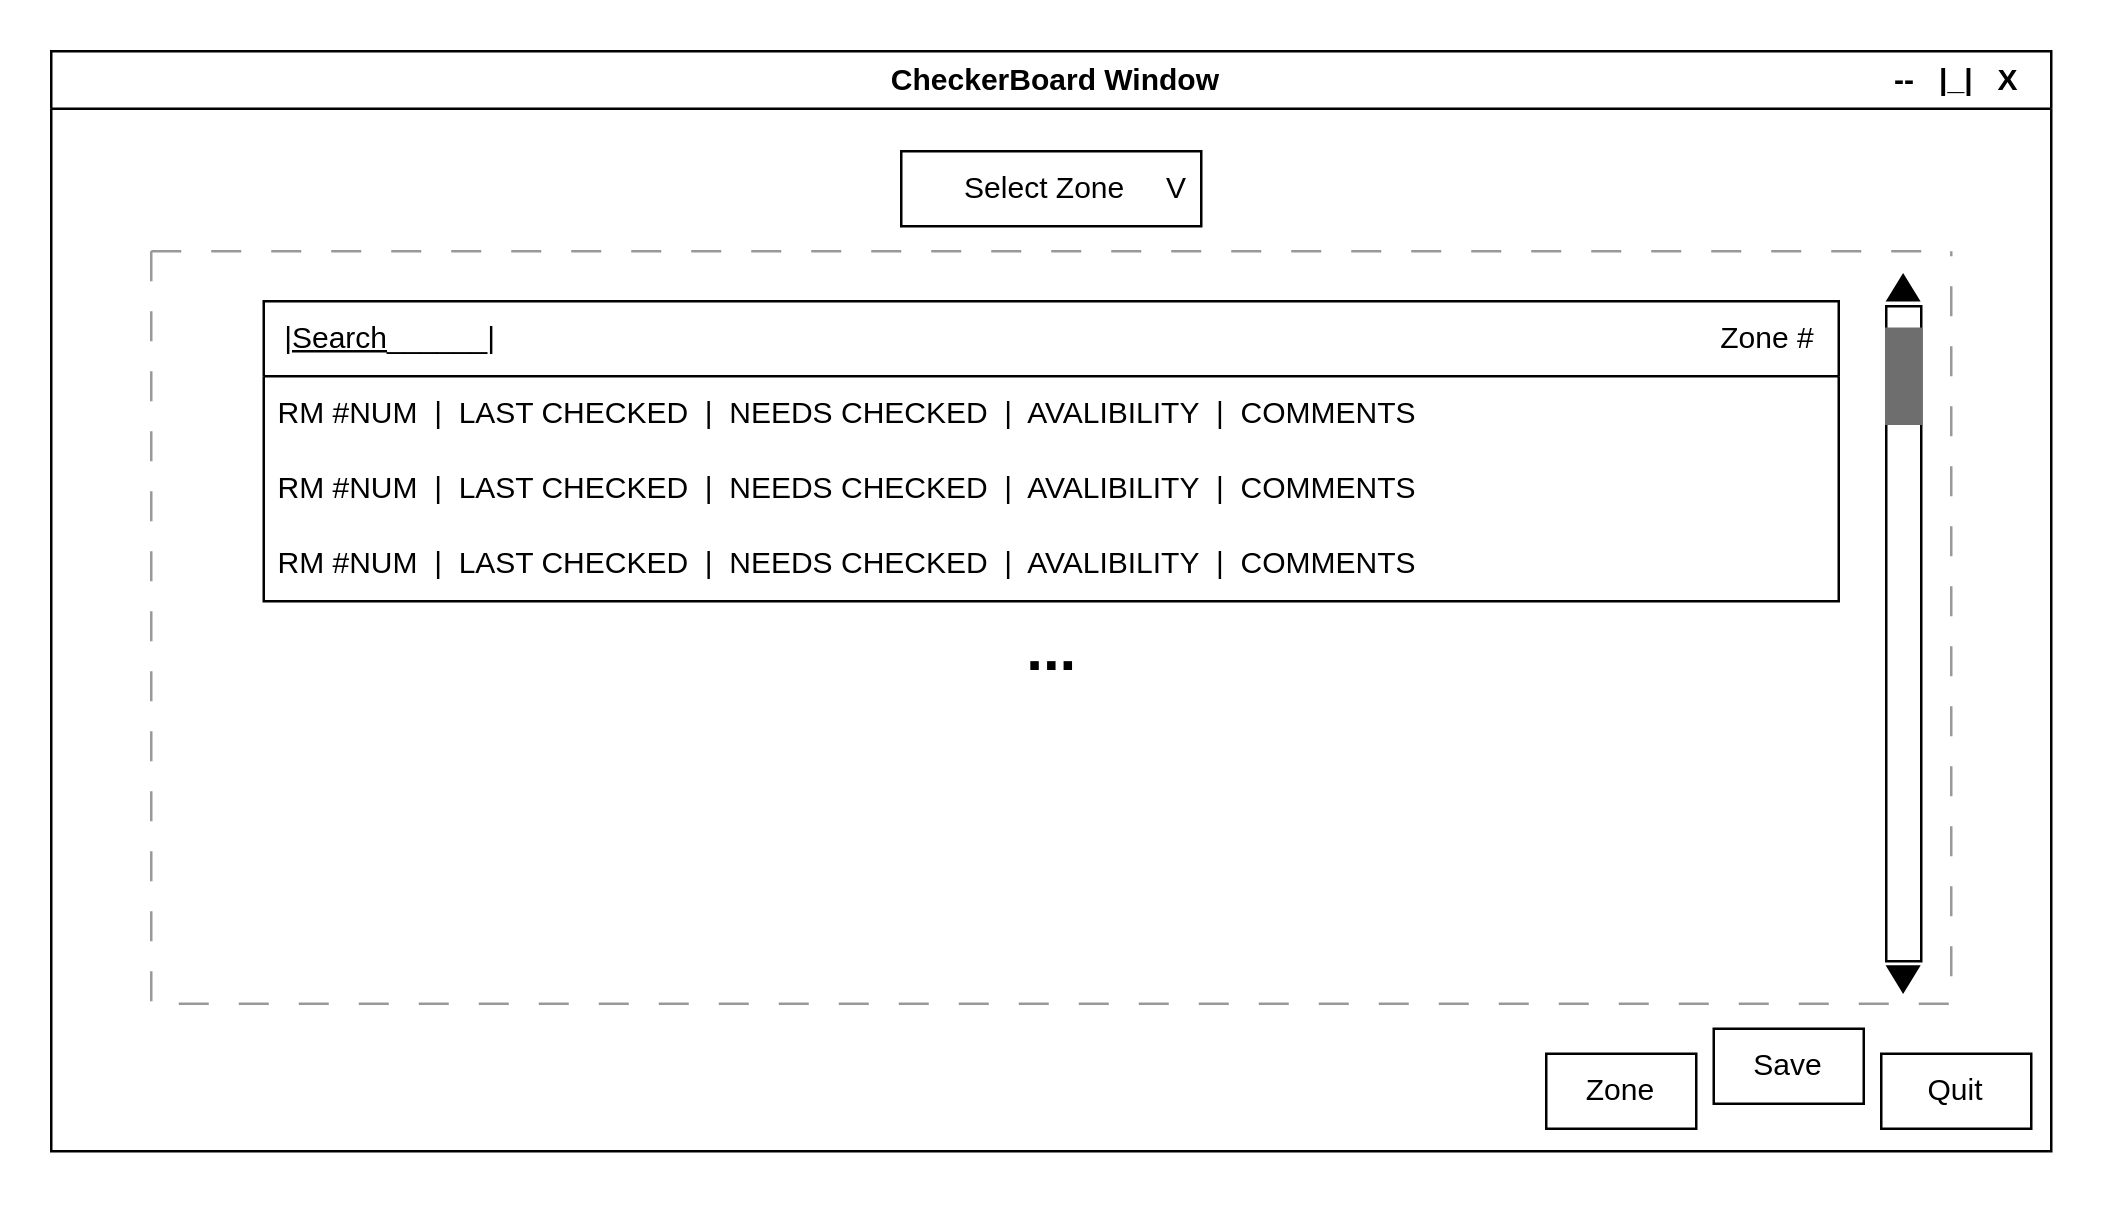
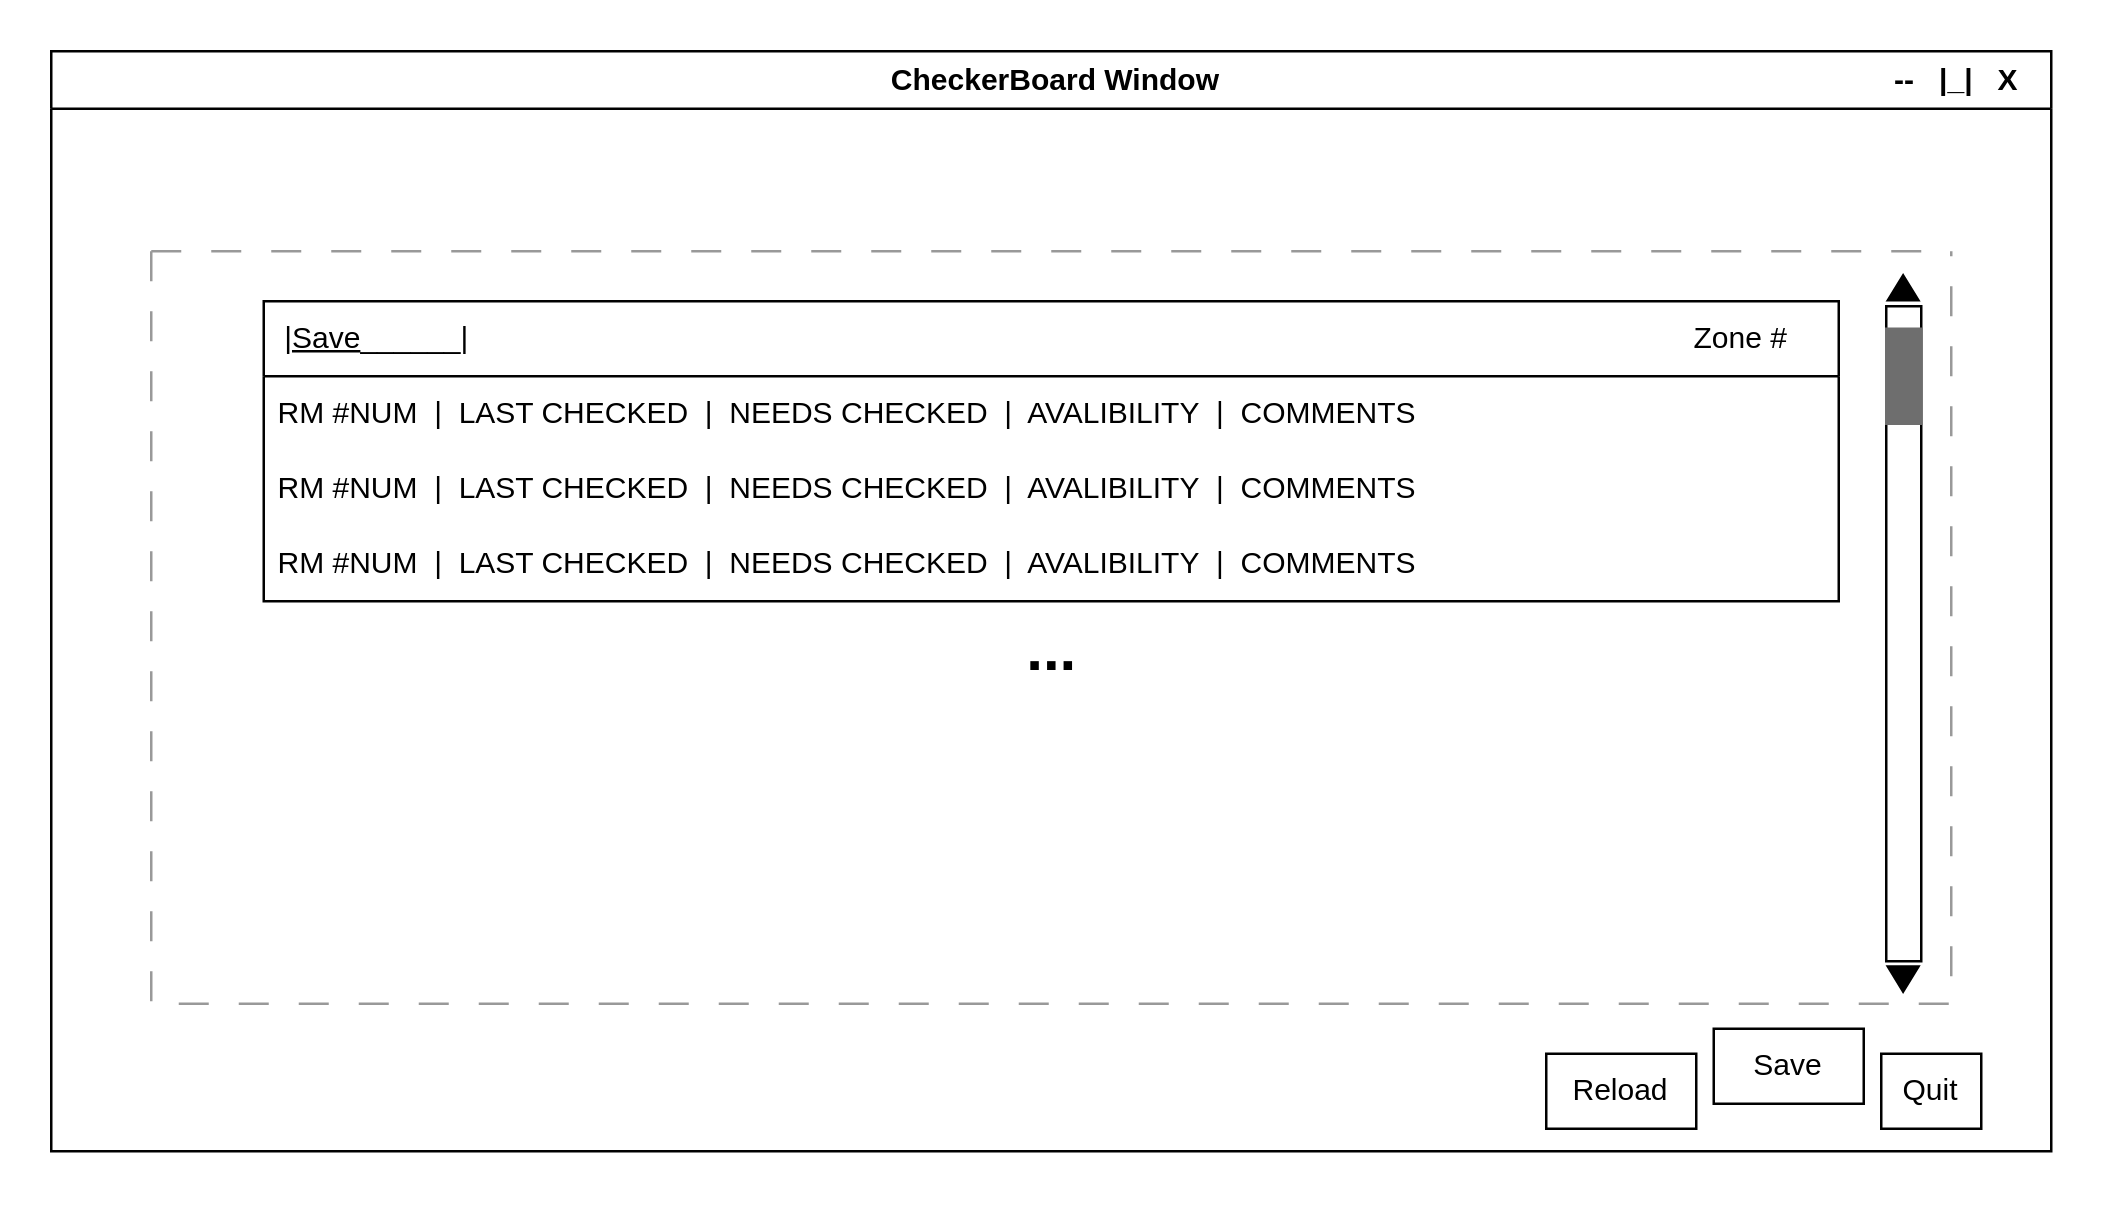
(1051, 189) -> none
(1054, 339) -> (1054, 339)
(1621, 1091) -> (1621, 1091)
(1956, 1091) -> (1931, 1091)
